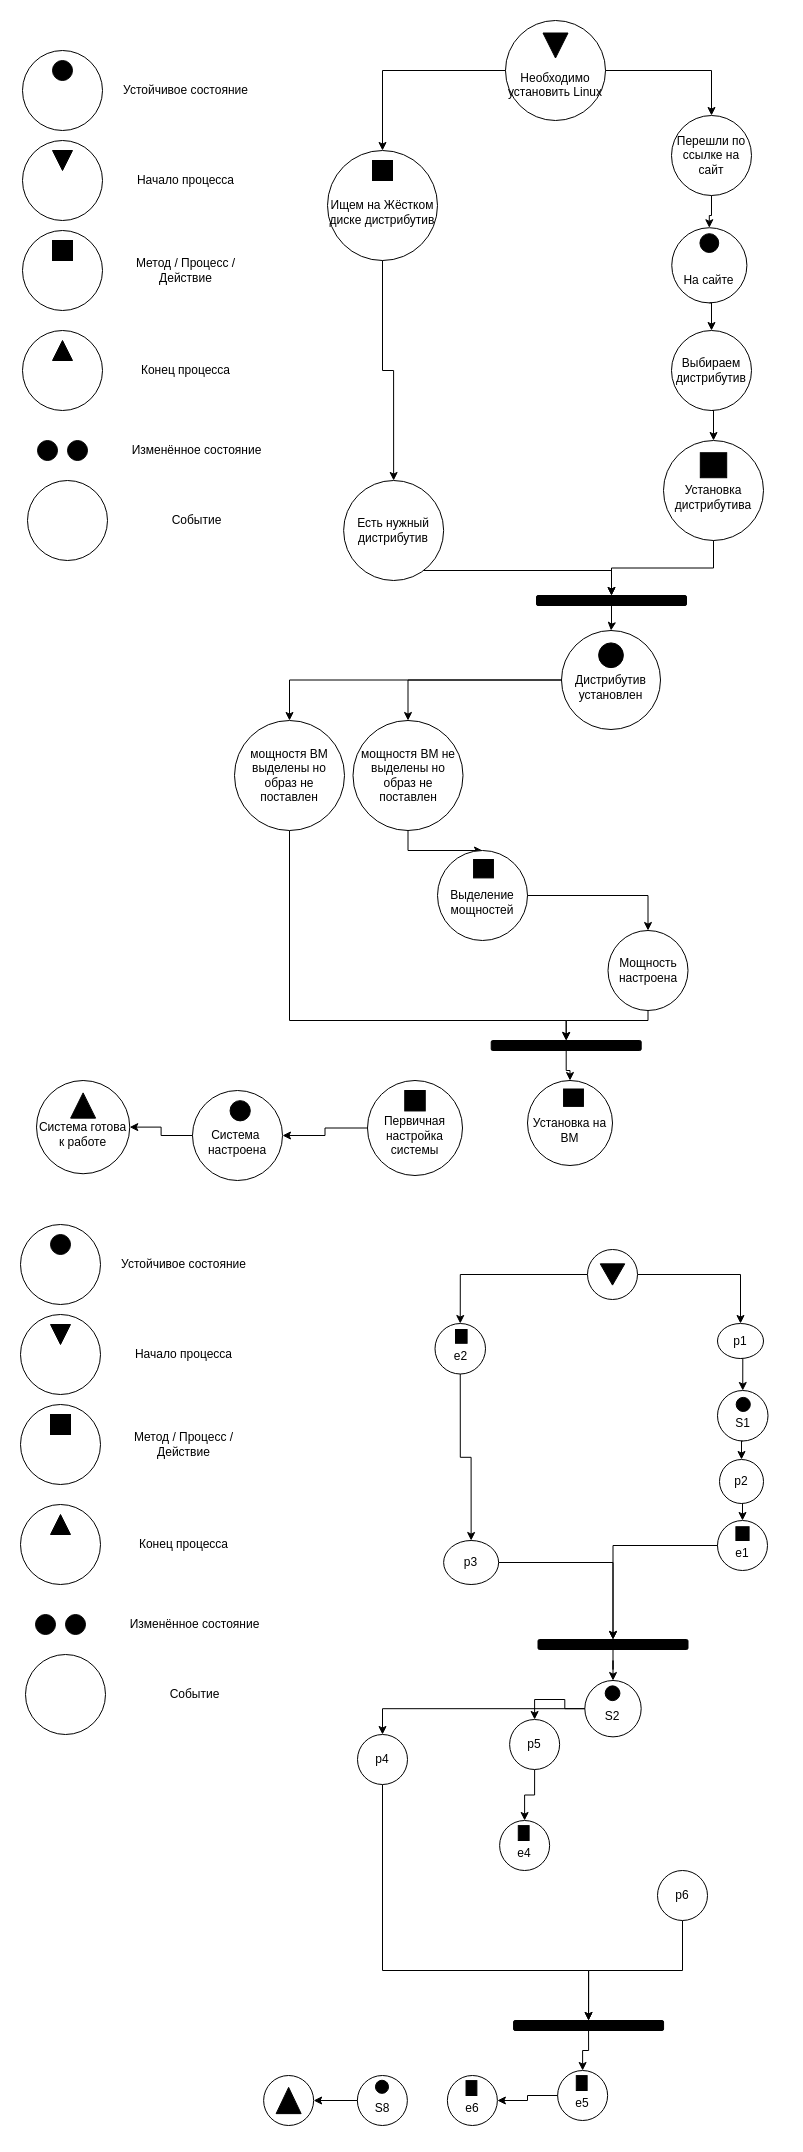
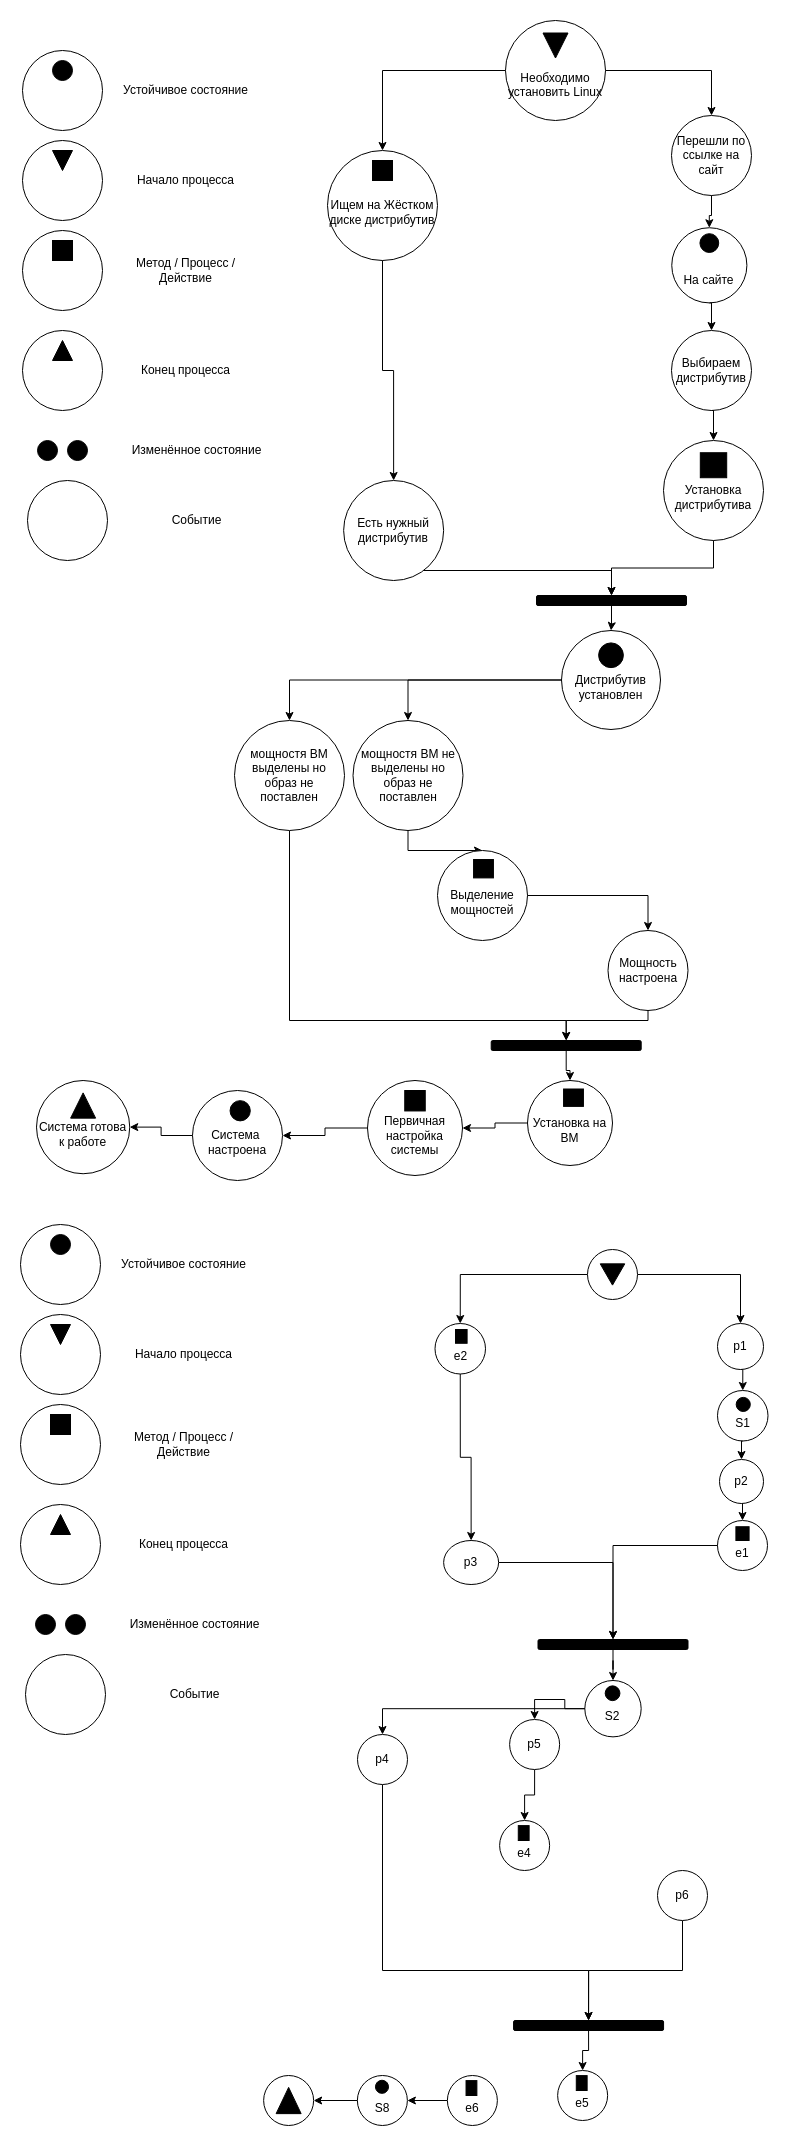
none -> (496, 1123)
(741, 1341) -> (741, 1347)
(529, 2096) -> none
none -> (431, 2101)
